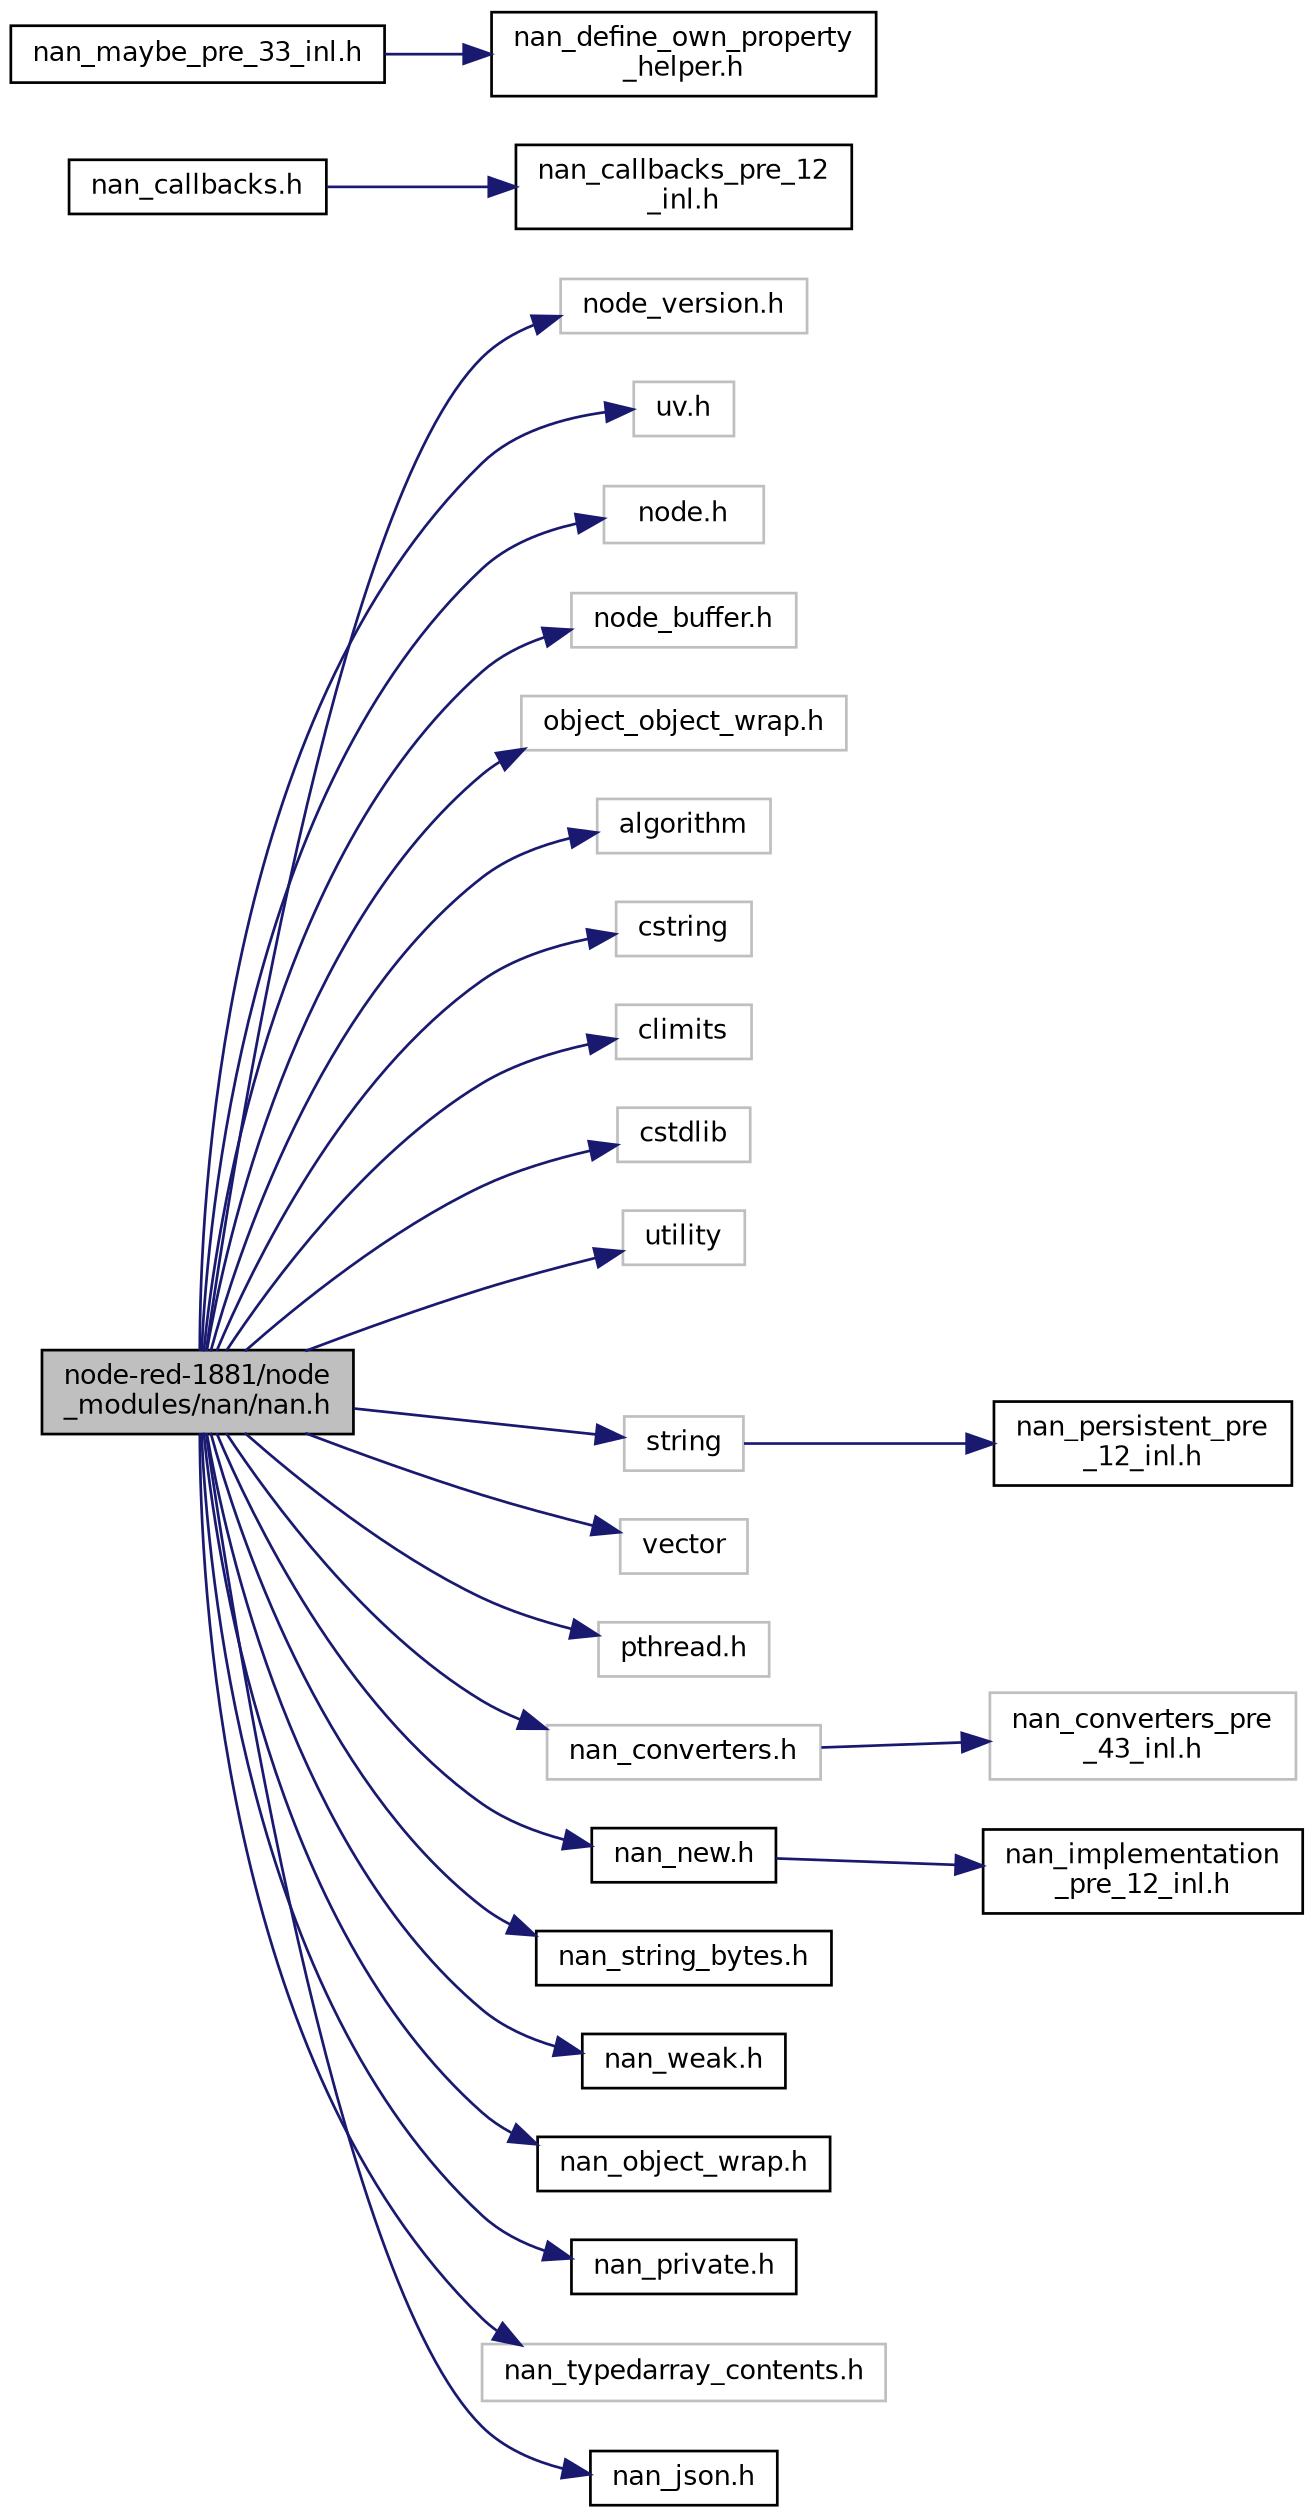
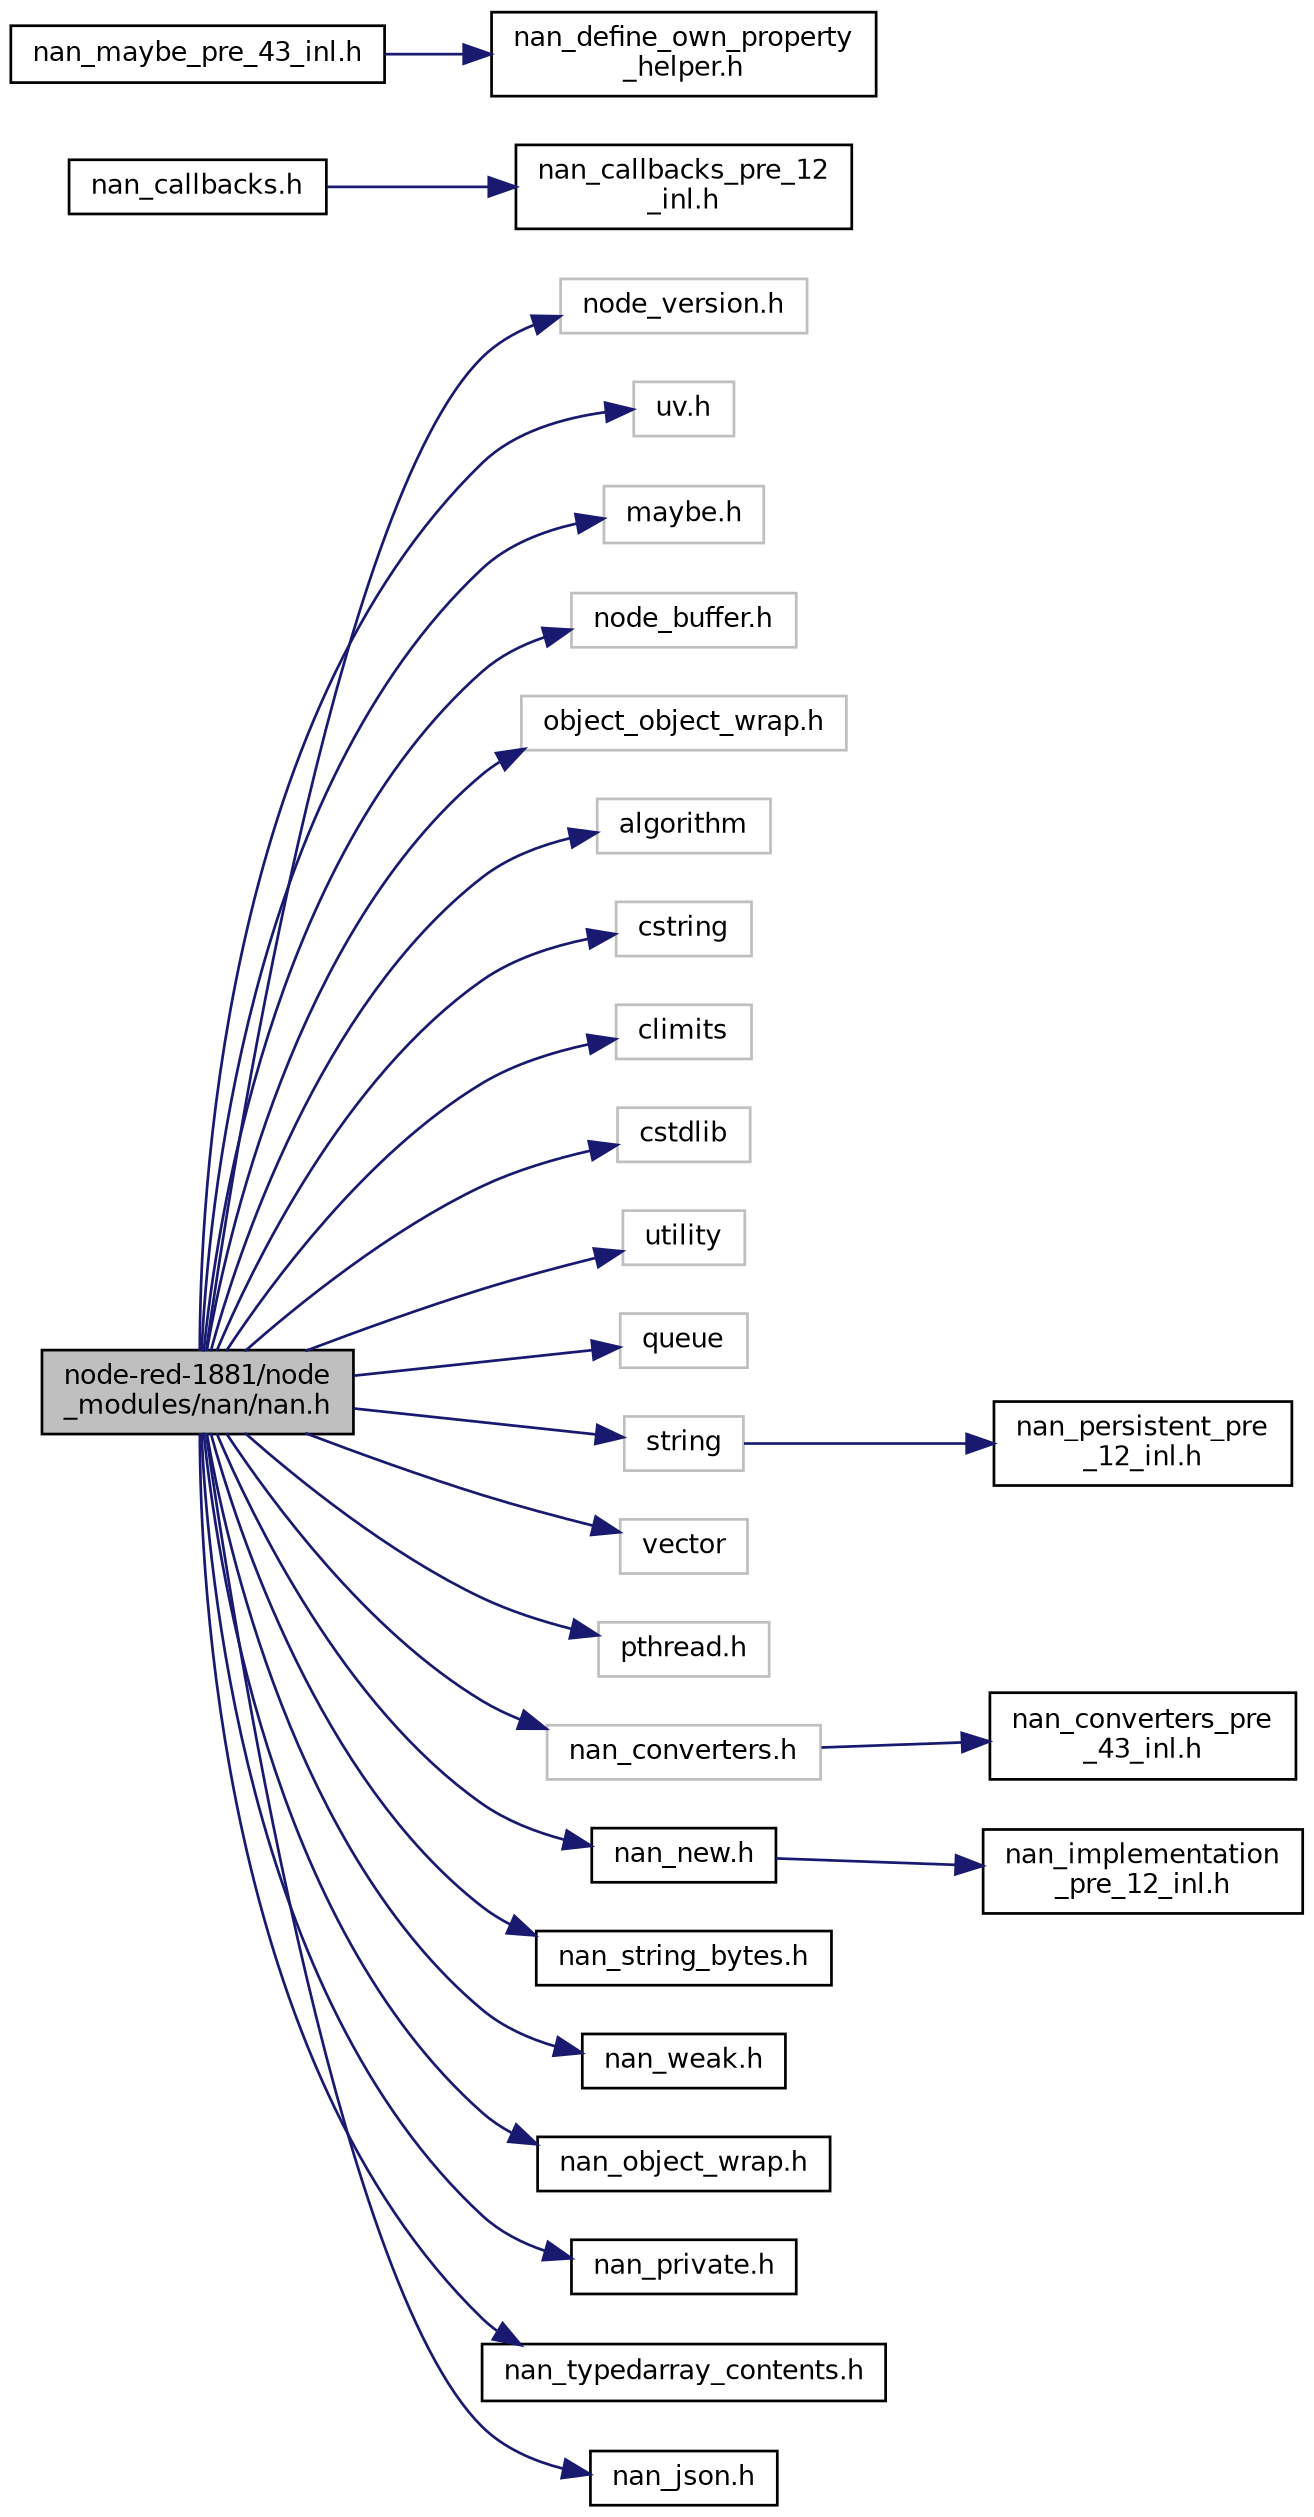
(198, 54) -> (198, 54)
(684, 515) -> (684, 515)
none -> (684, 1341)
(1143, 1736) -> (1143, 1736)
(684, 2372) -> (684, 2372)
